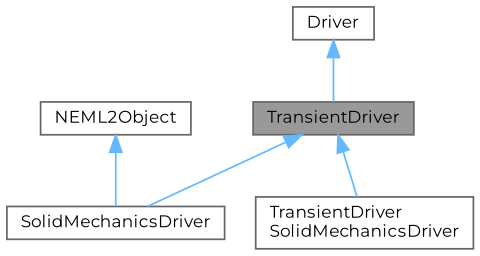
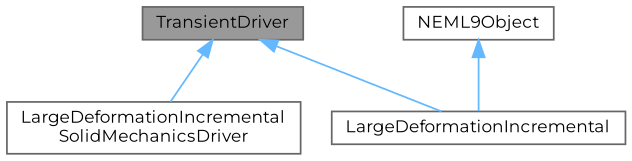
(333, 23) -> none
(116, 118) -> (479, 23)
(116, 223) -> (479, 128)
(365, 223) -> (154, 128)
